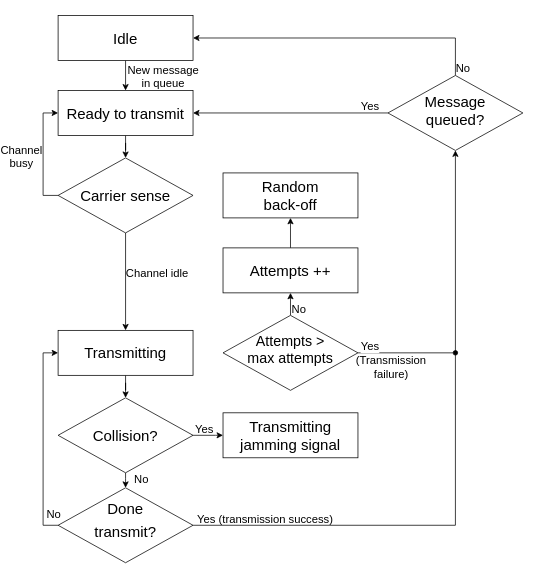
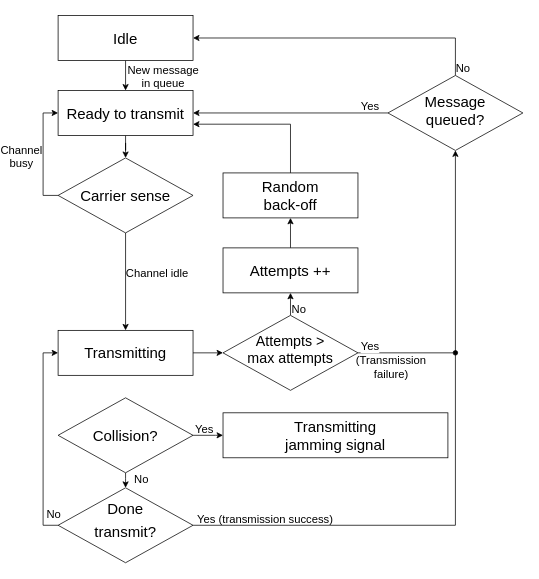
none -> (268, 124)
(126, 389) -> (216, 353)
(291, 435) -> (336, 435)
